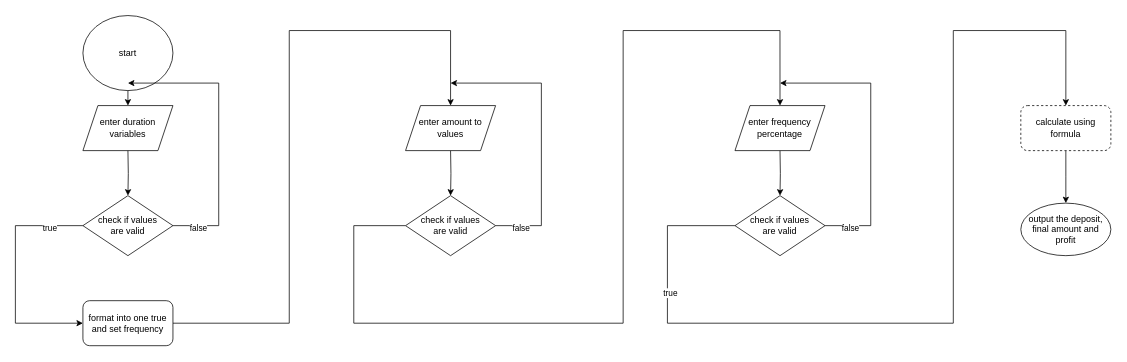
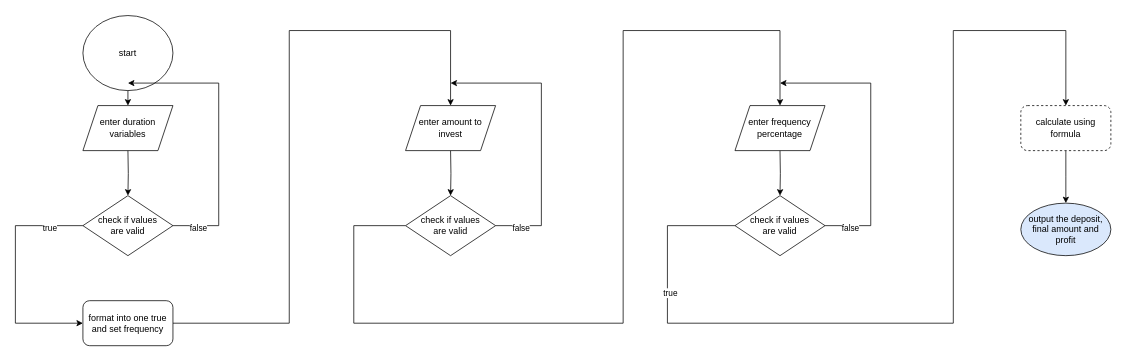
(450, 128) -> (450, 128)
(1065, 229) -> (1065, 229)
